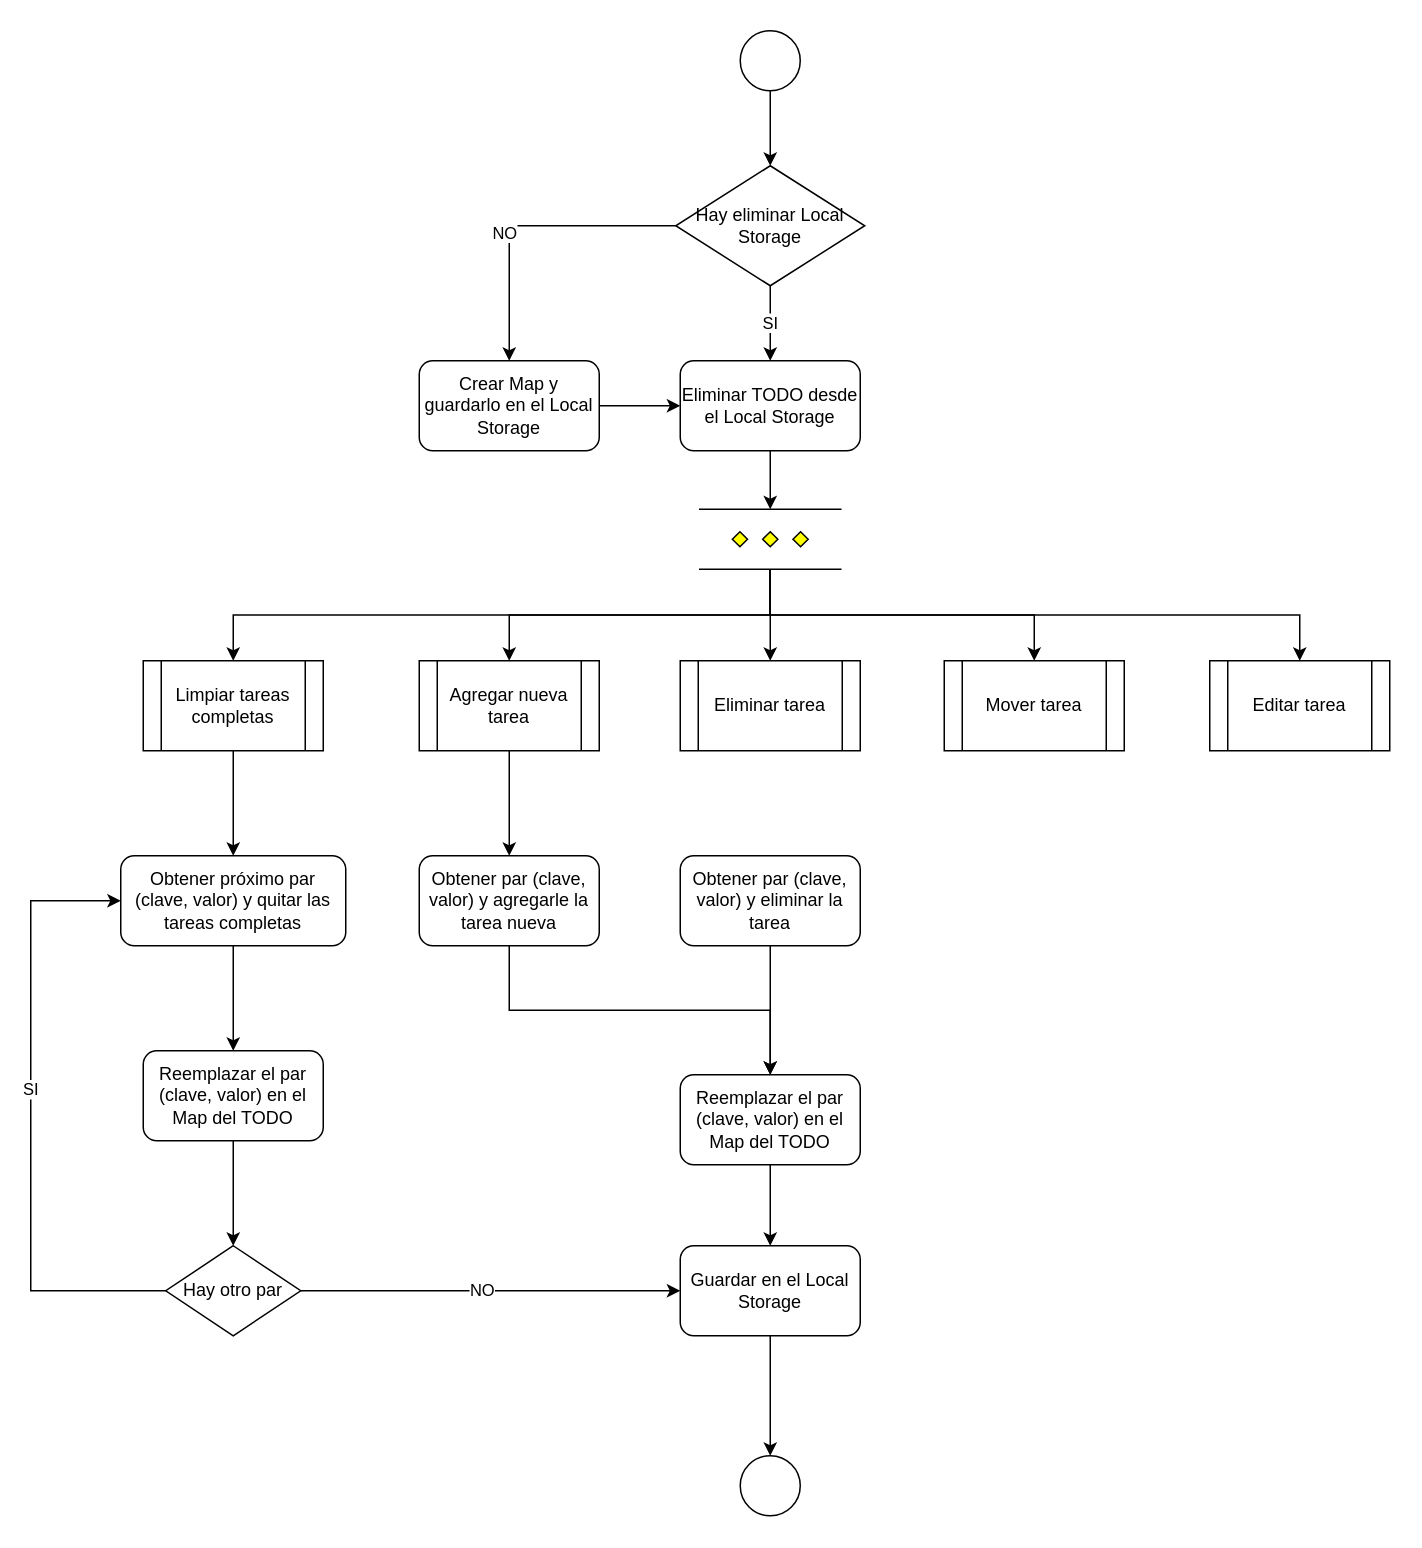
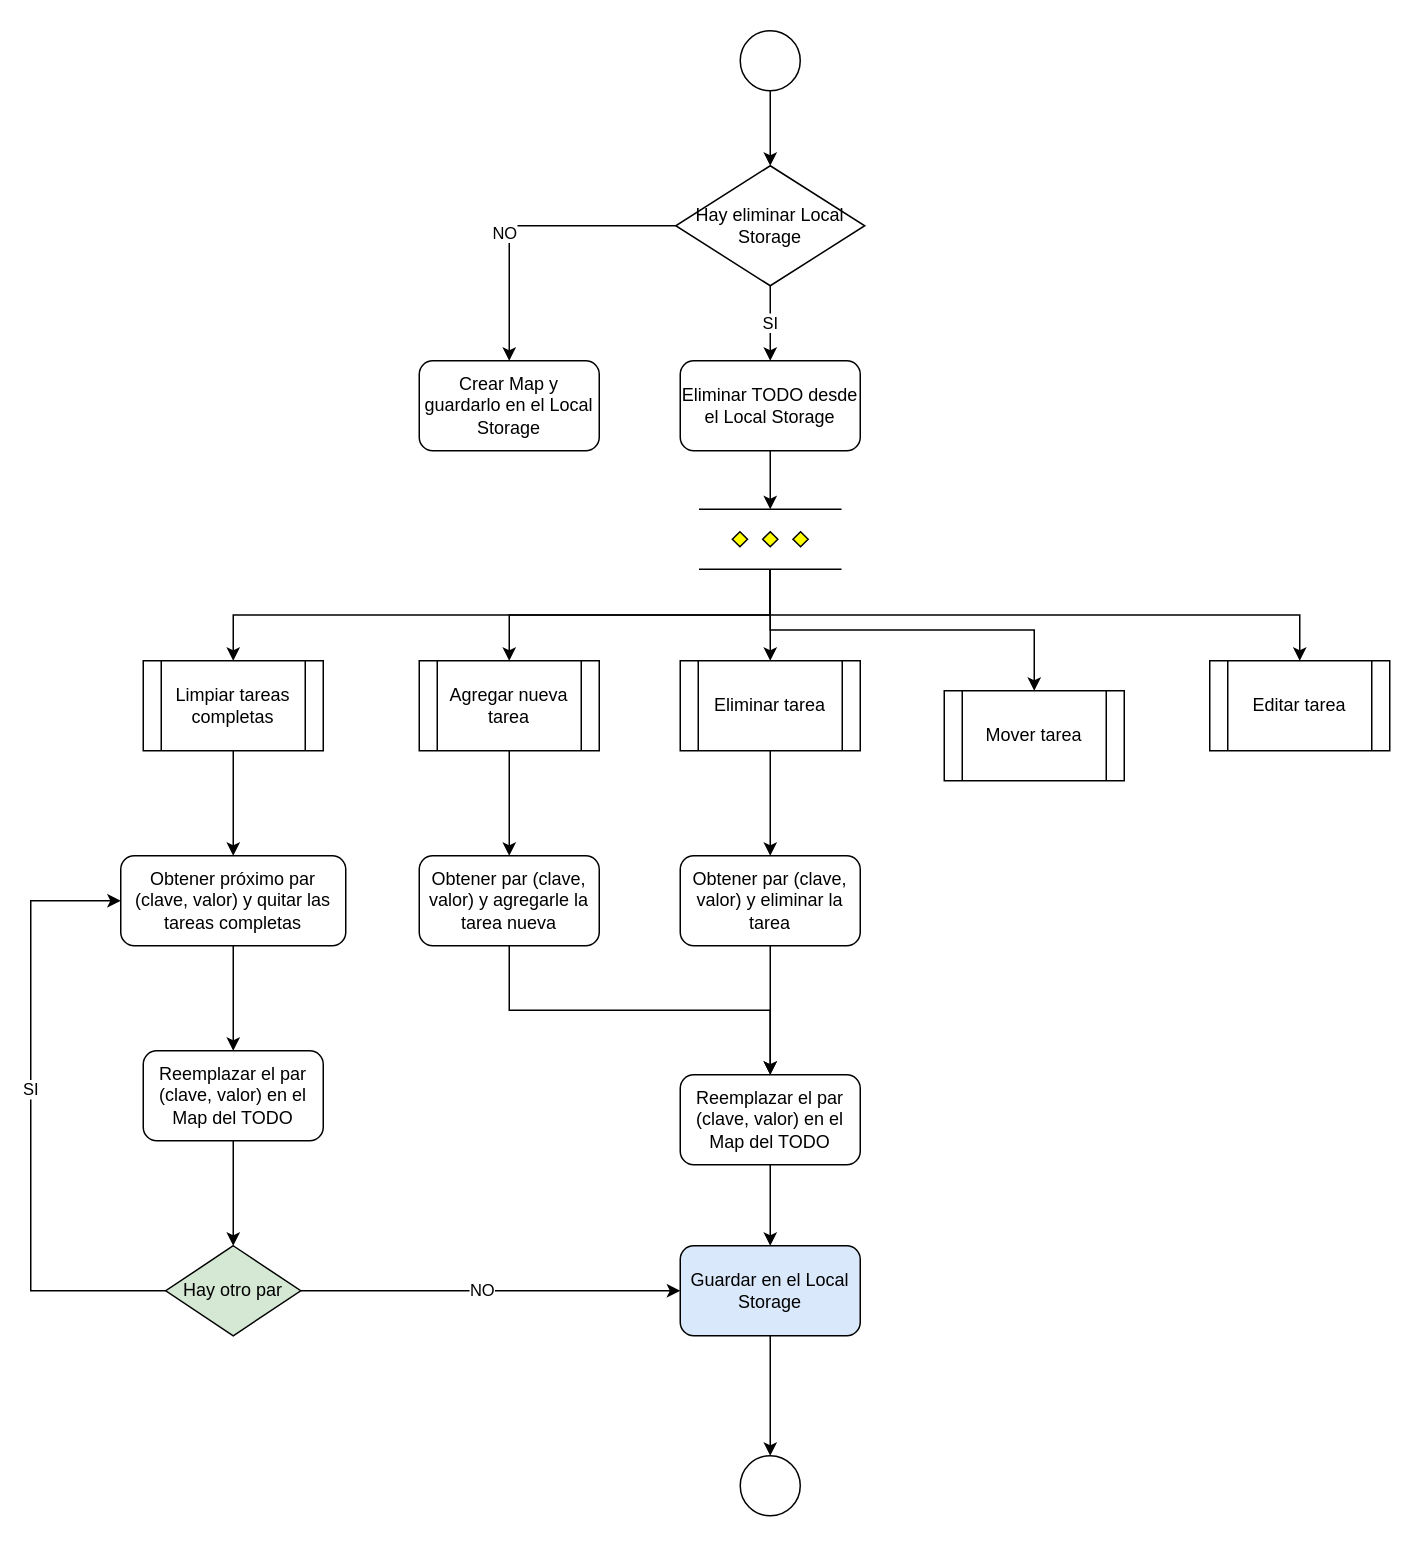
(634, 406) -> none
(1034, 706) -> (1034, 736)
none -> (770, 798)
(233, 1291) -> (233, 1291)
(770, 1291) -> (770, 1291)
